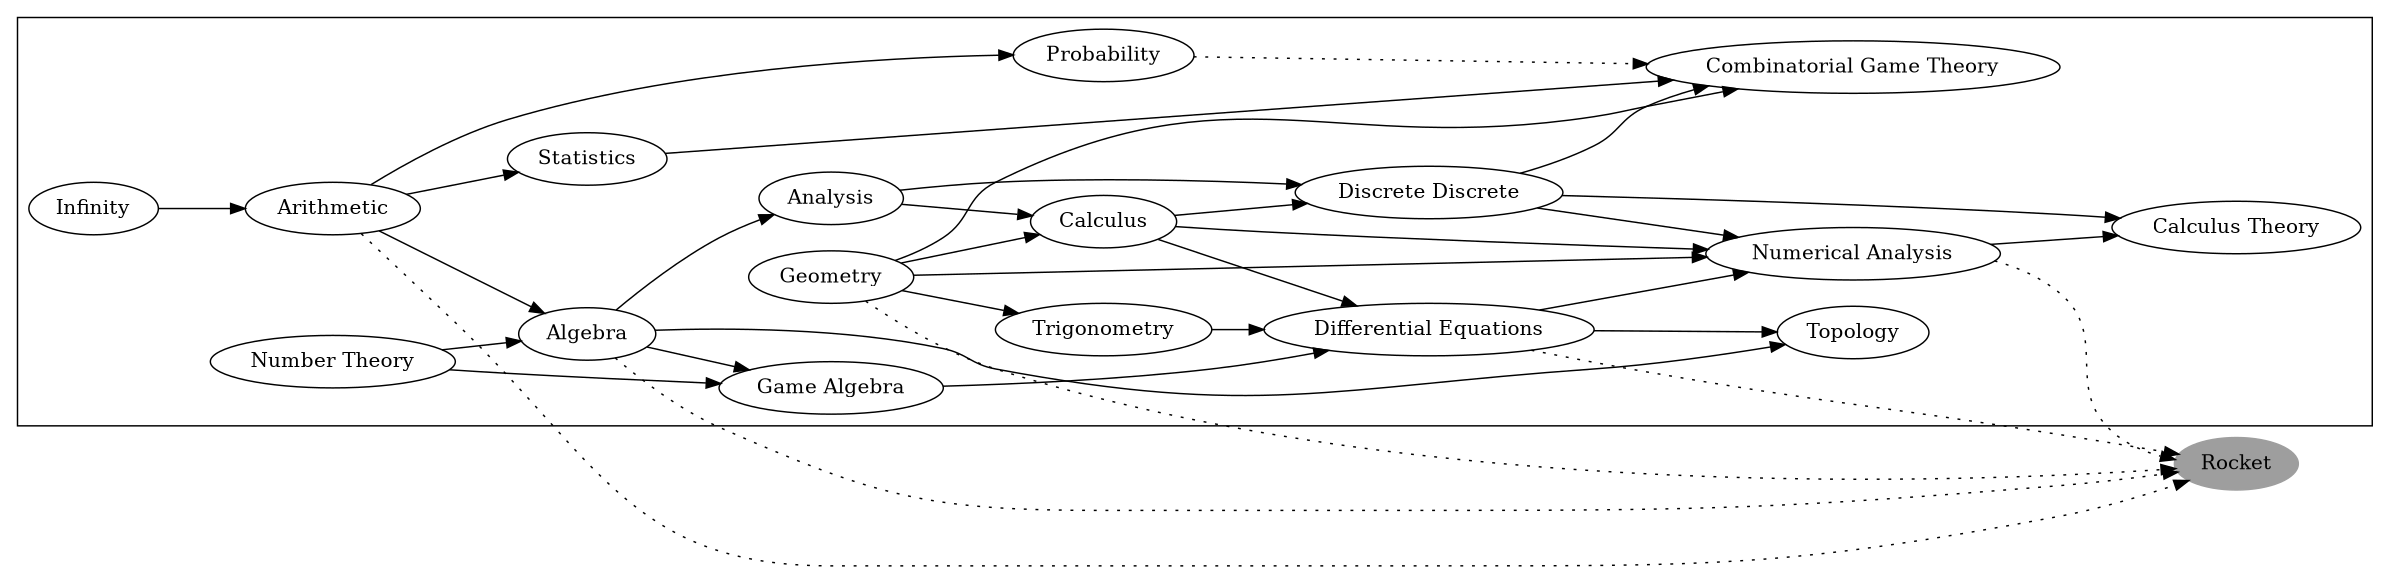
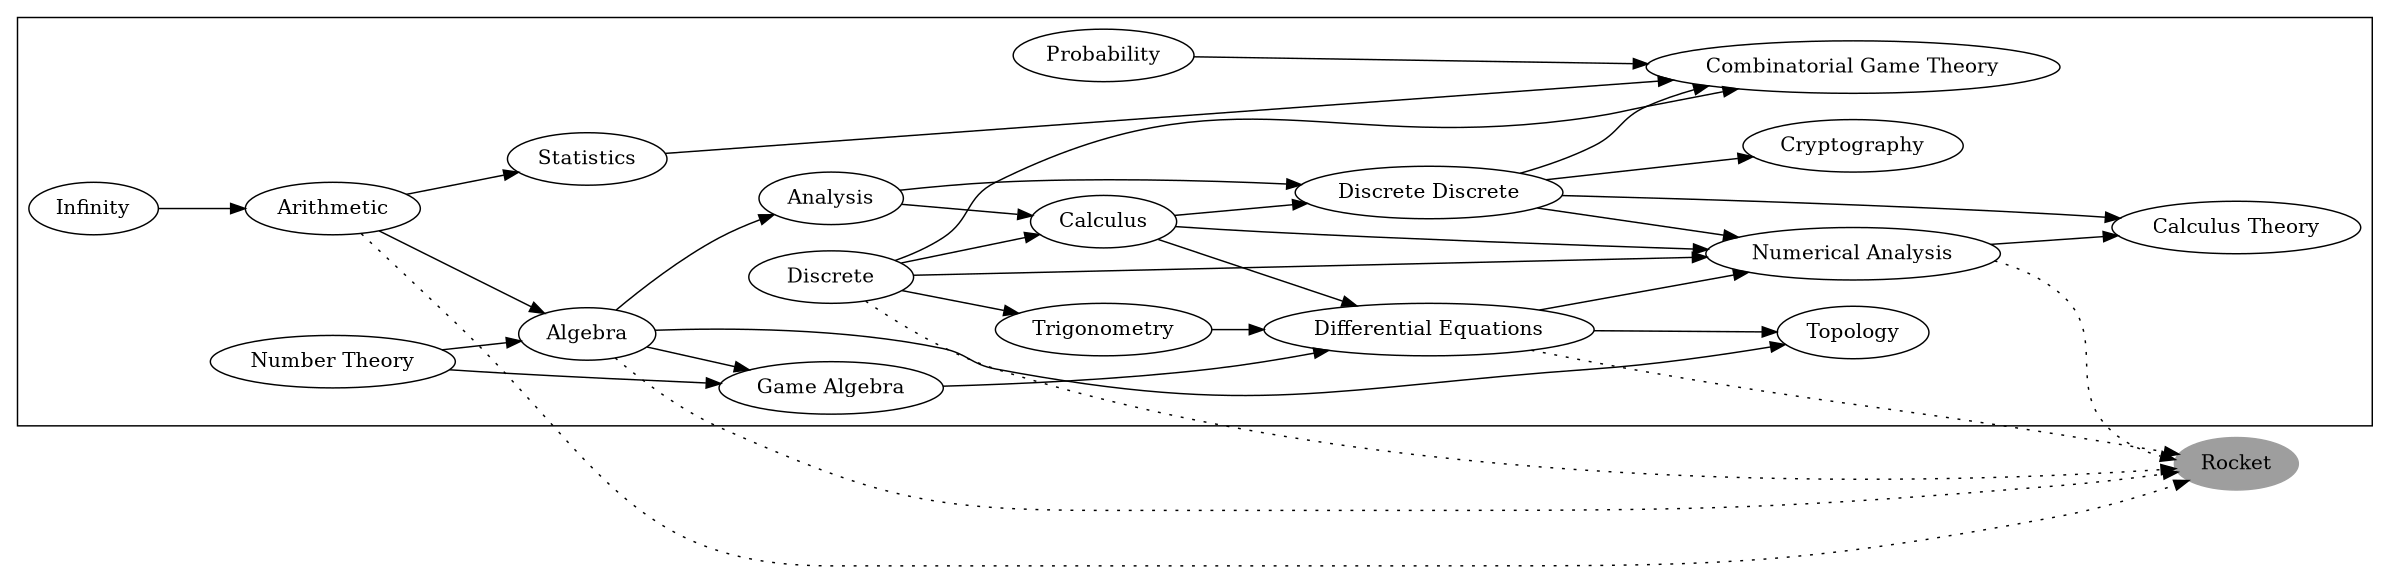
(1413, 60) -> (1413, 60)
(676, 83) -> none
none -> (1853, 146)
(831, 277) -> (831, 277)
